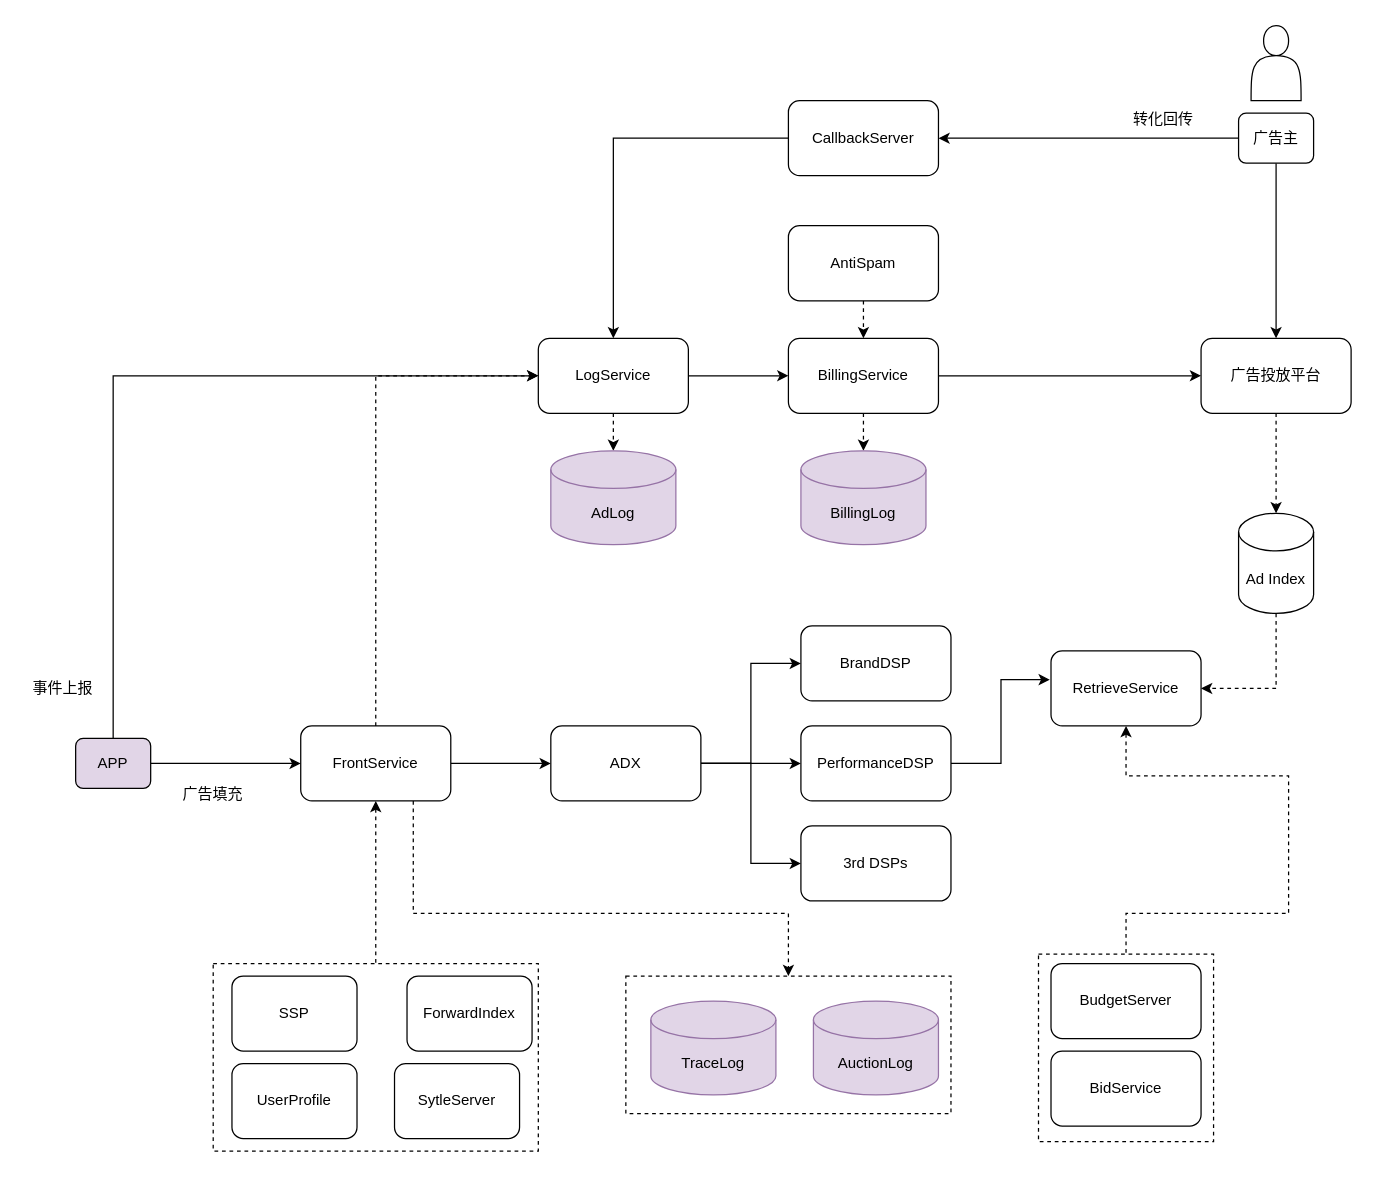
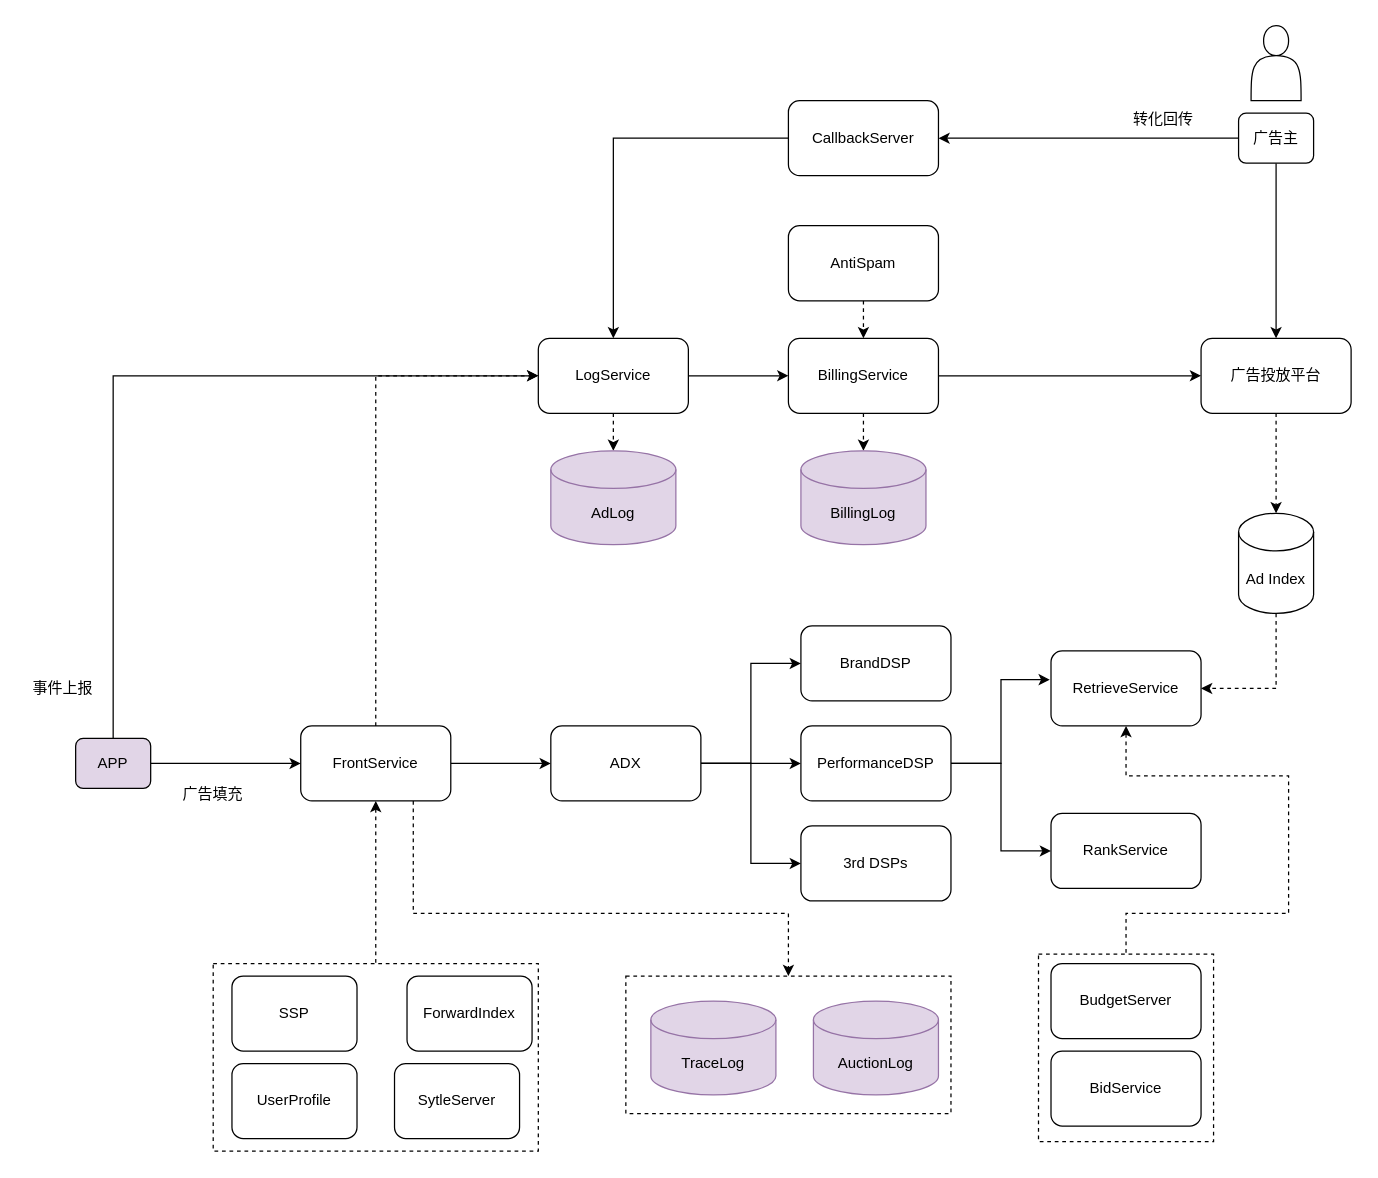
none -> (1001, 828)
none -> (1126, 851)
